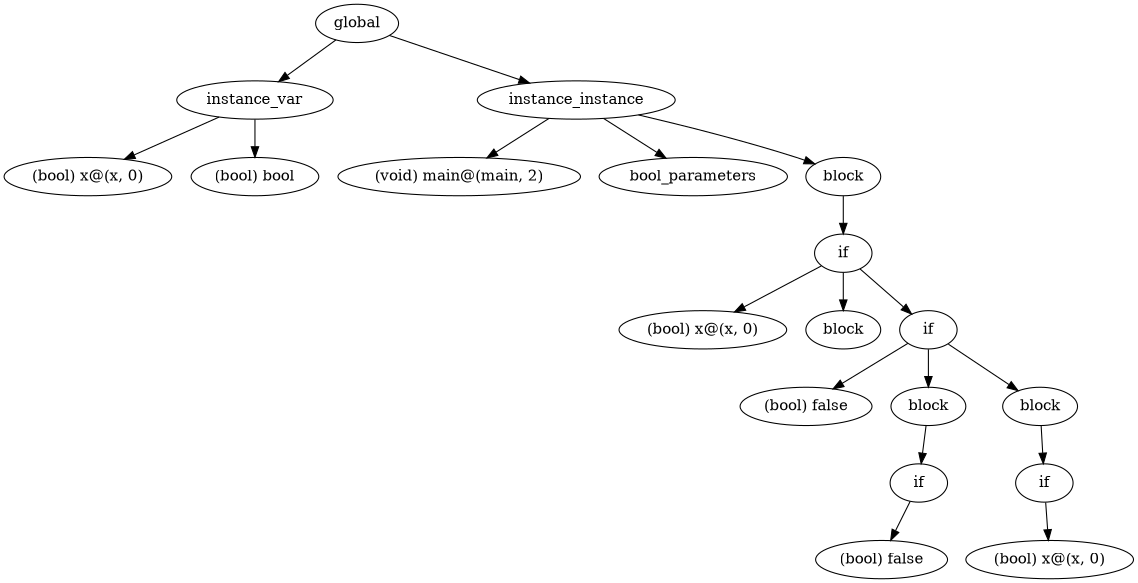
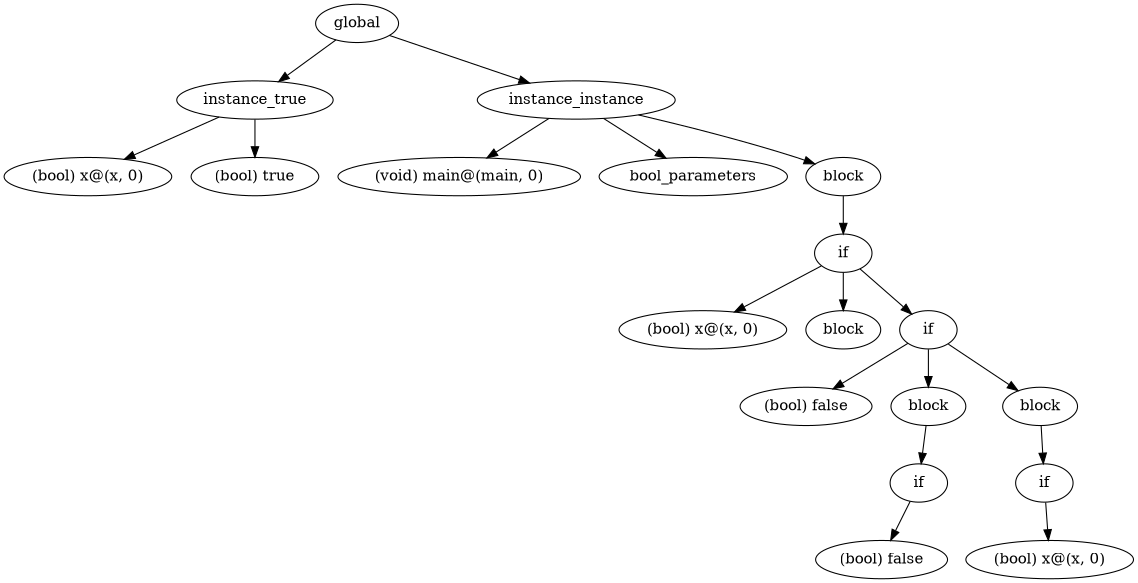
(255, 100) -> (255, 100)
(255, 177) -> (255, 177)
(459, 177) -> (459, 177)
